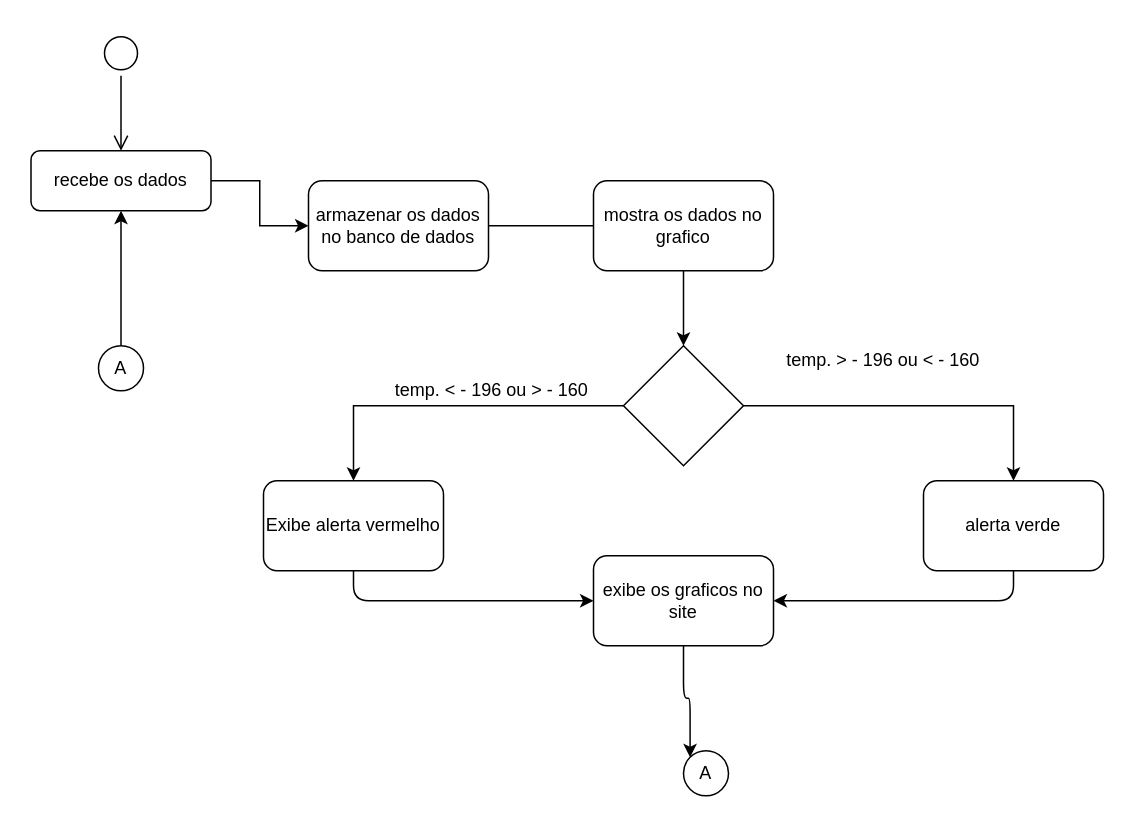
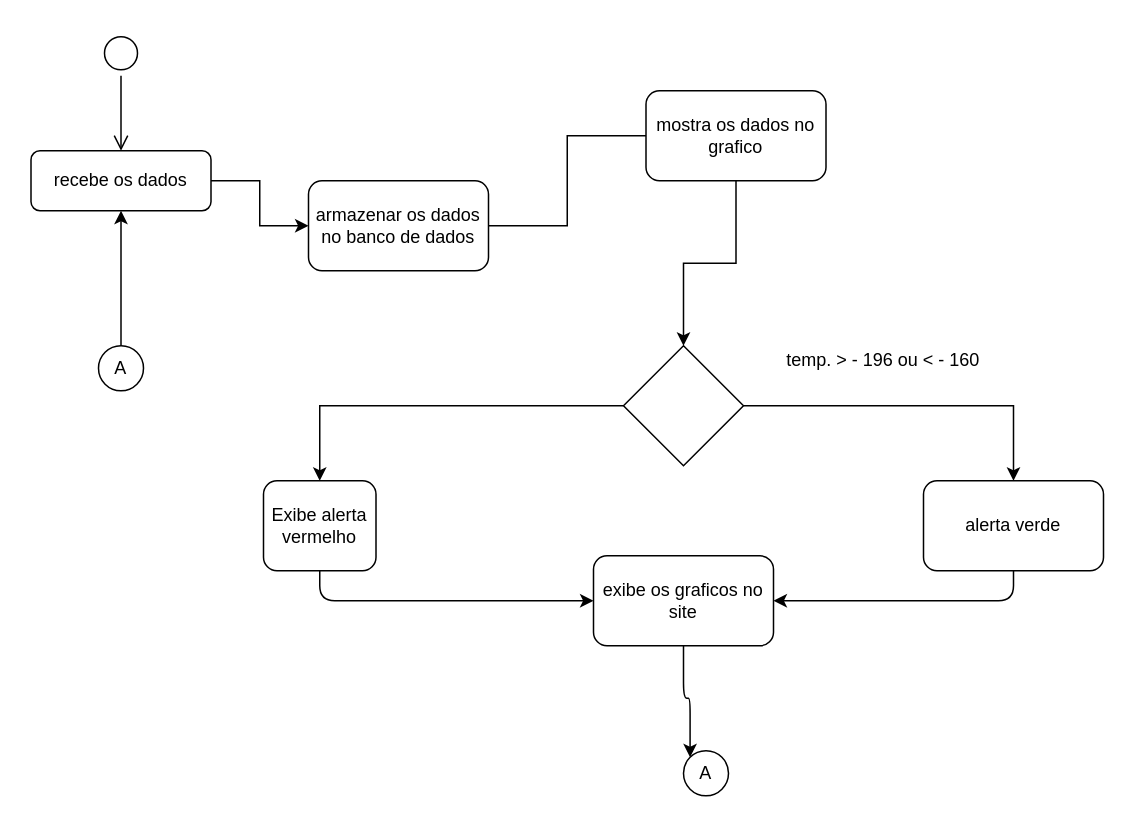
(683, 226) -> (736, 136)
(494, 391) -> none
(353, 526) -> (320, 526)
